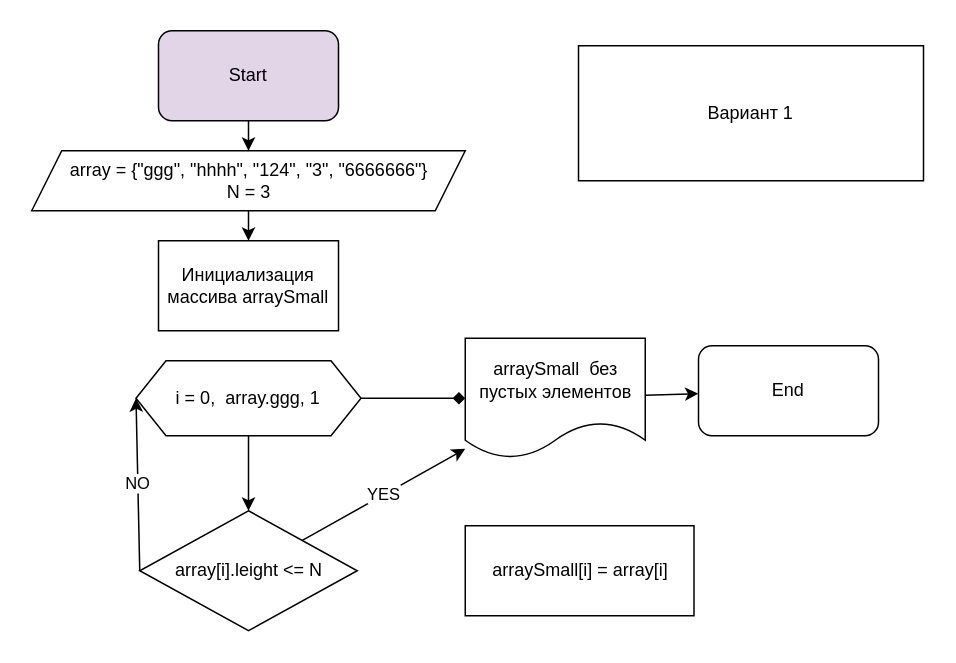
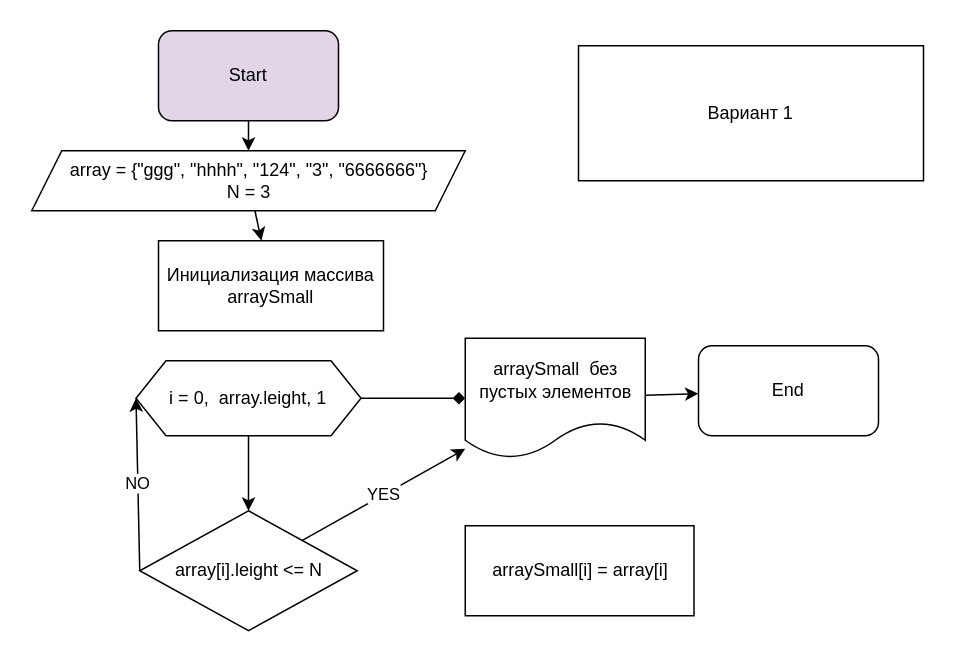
(248, 286) -> (271, 286)
(248, 398) -> (248, 398)
